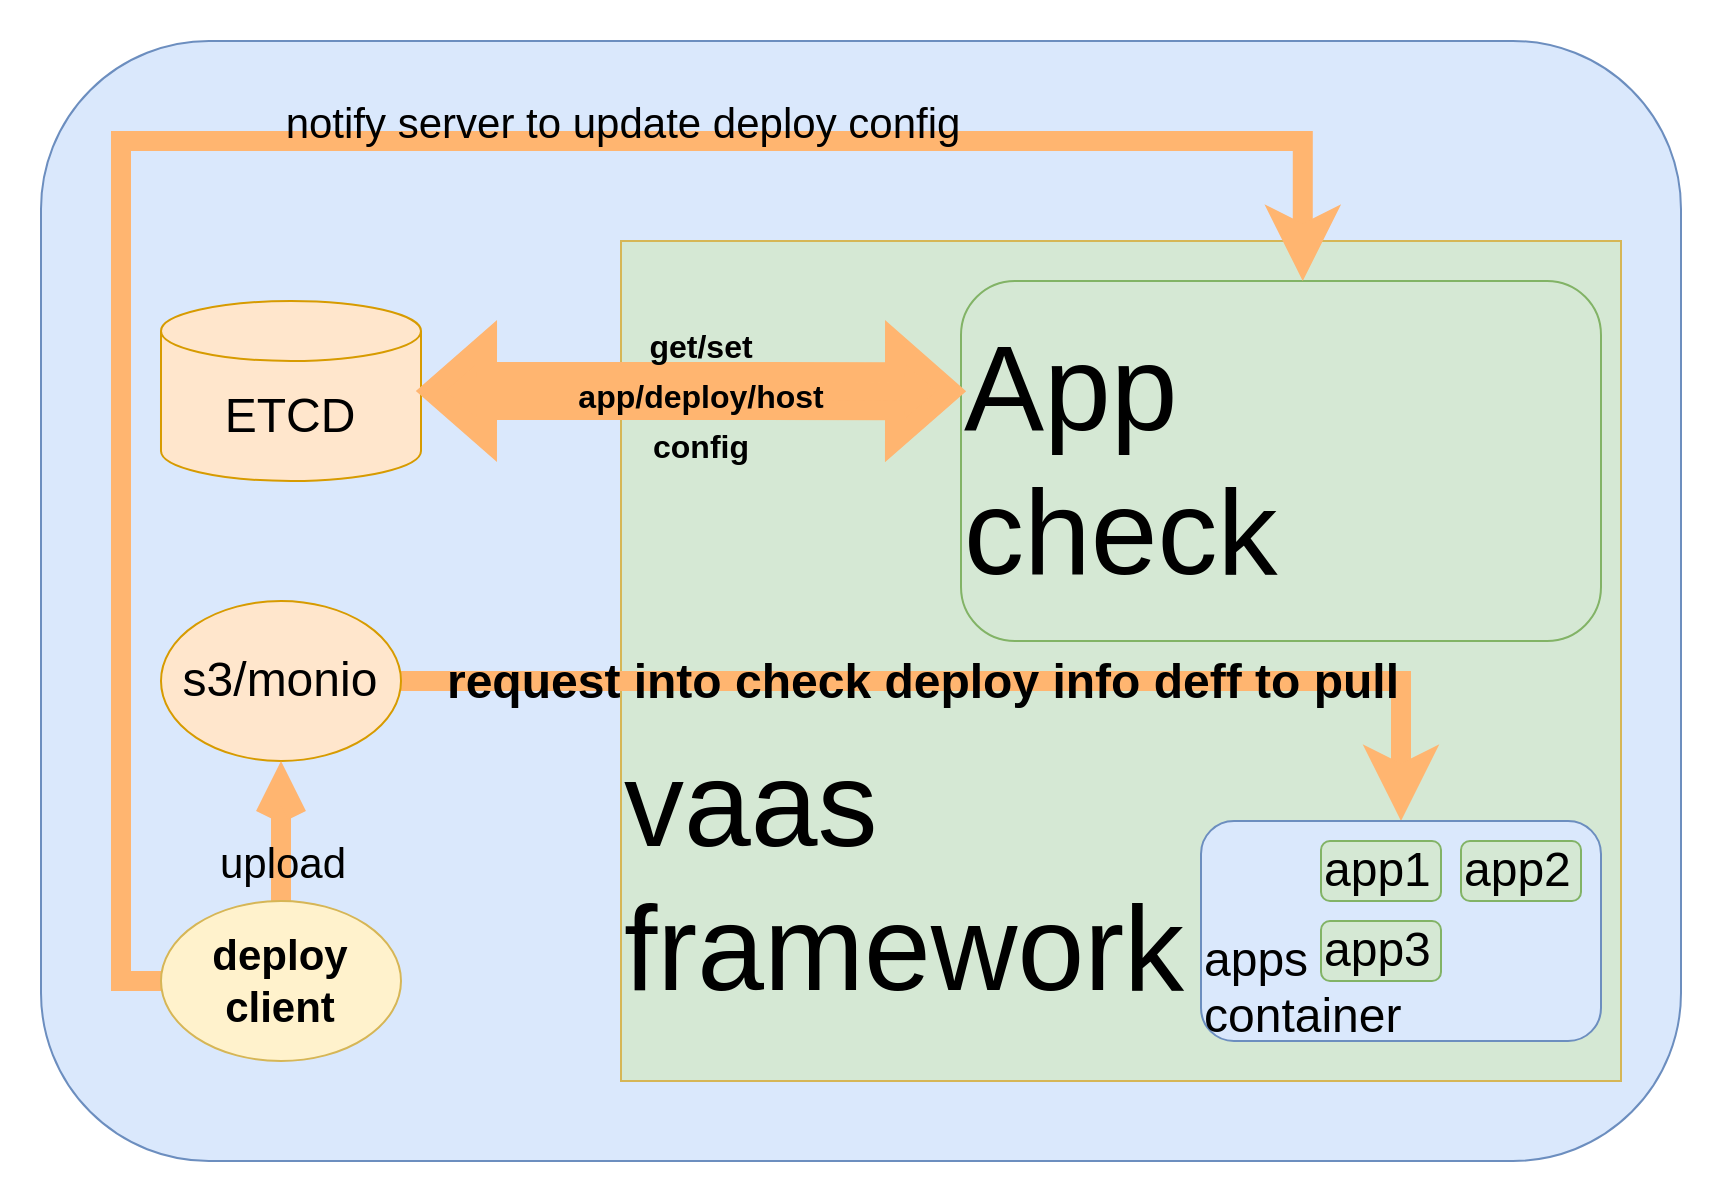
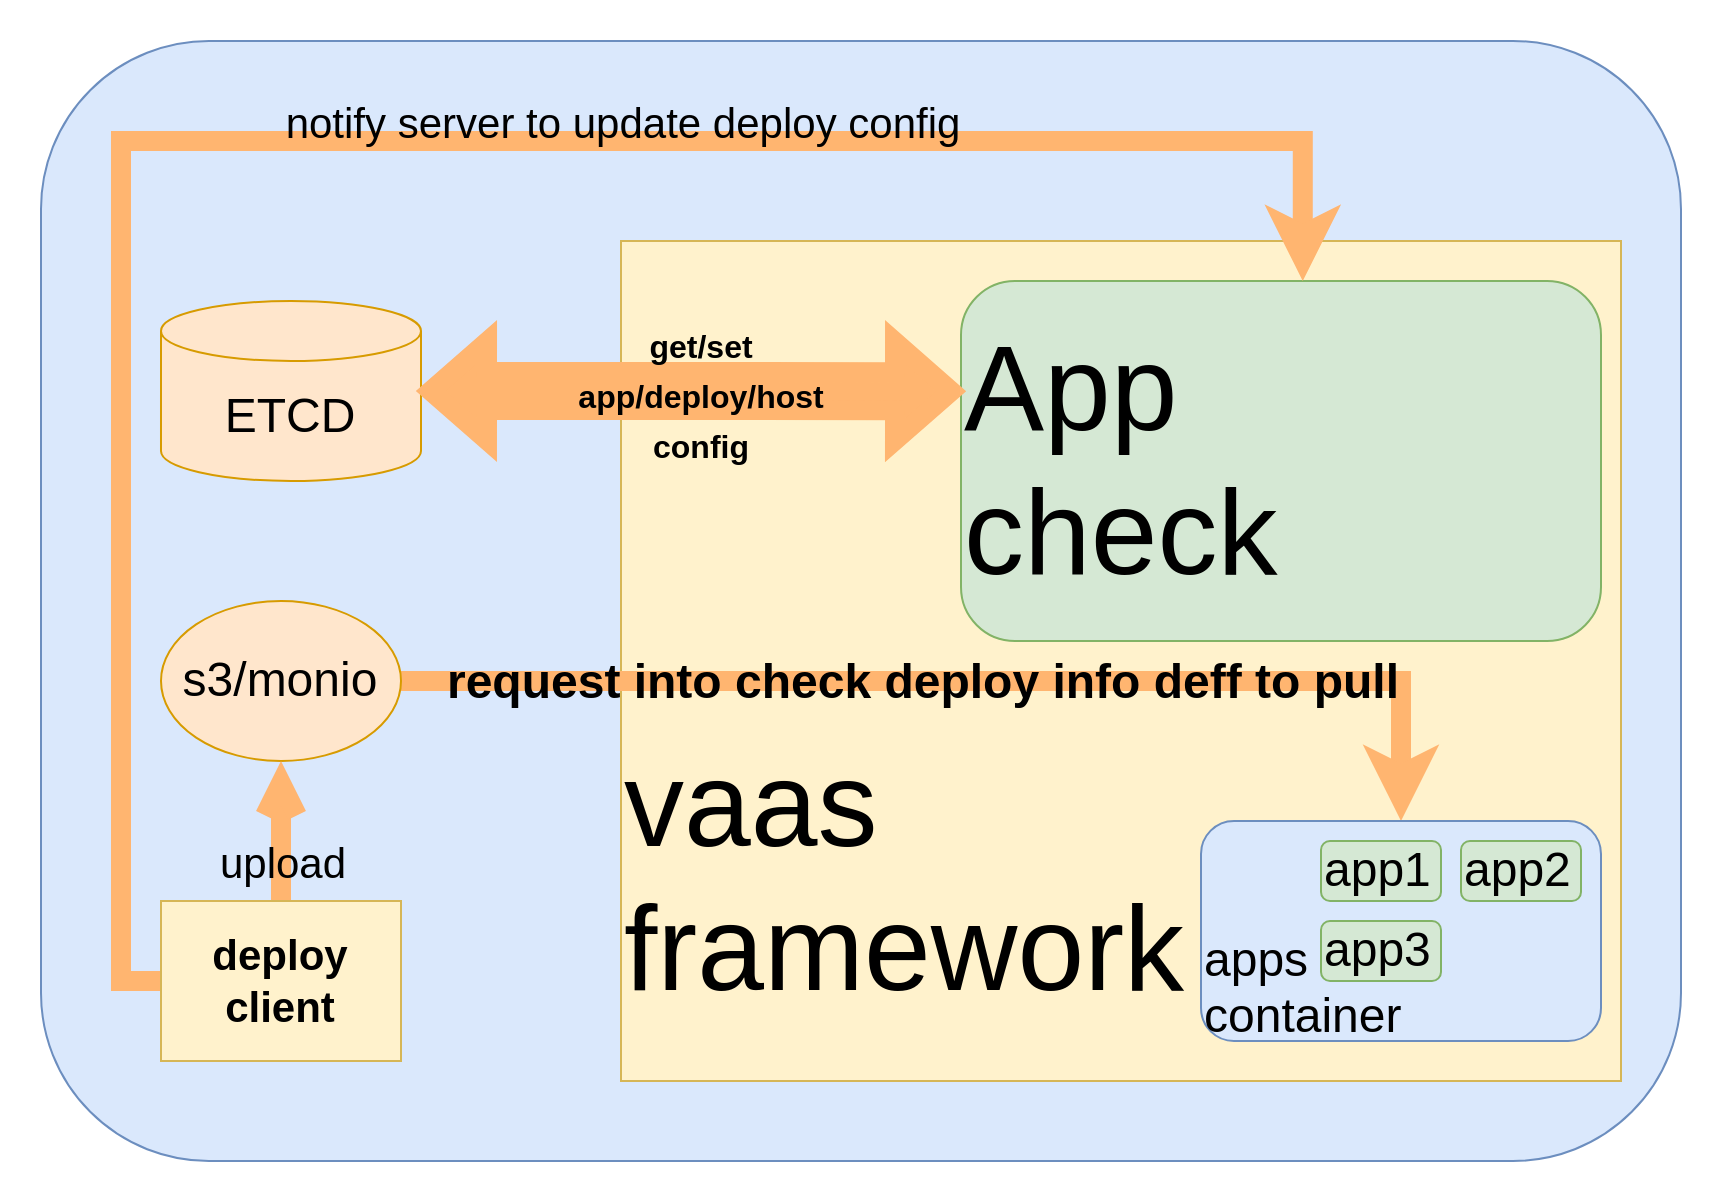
(1121, 661) -> (1121, 661)
(281, 981) -> (281, 981)
